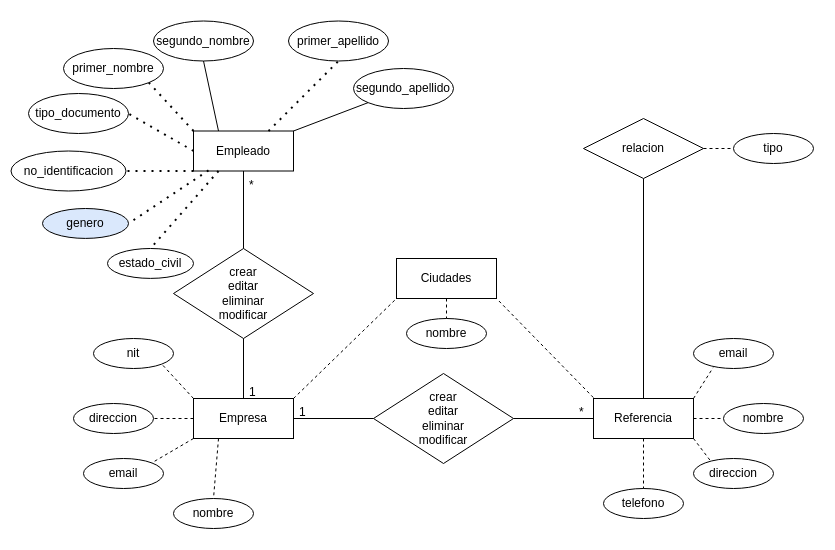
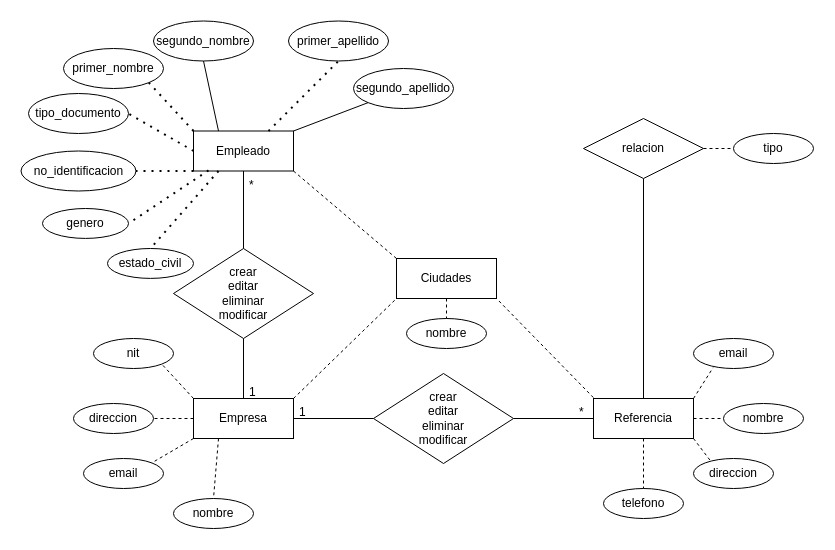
(69, 171) -> (79, 171)
none -> (345, 214)
(86, 223) -> (86, 223)
